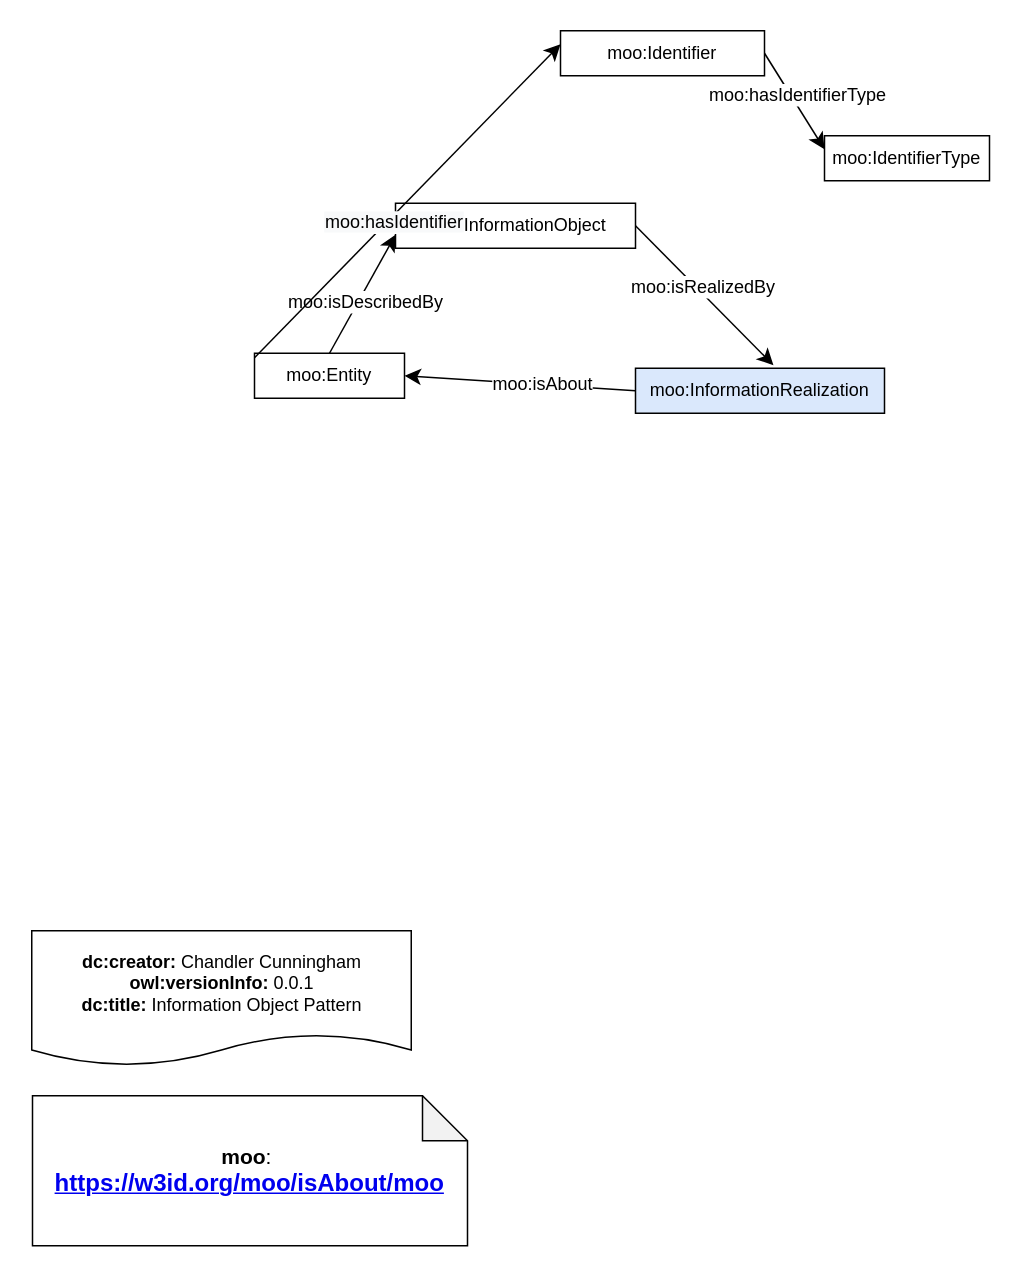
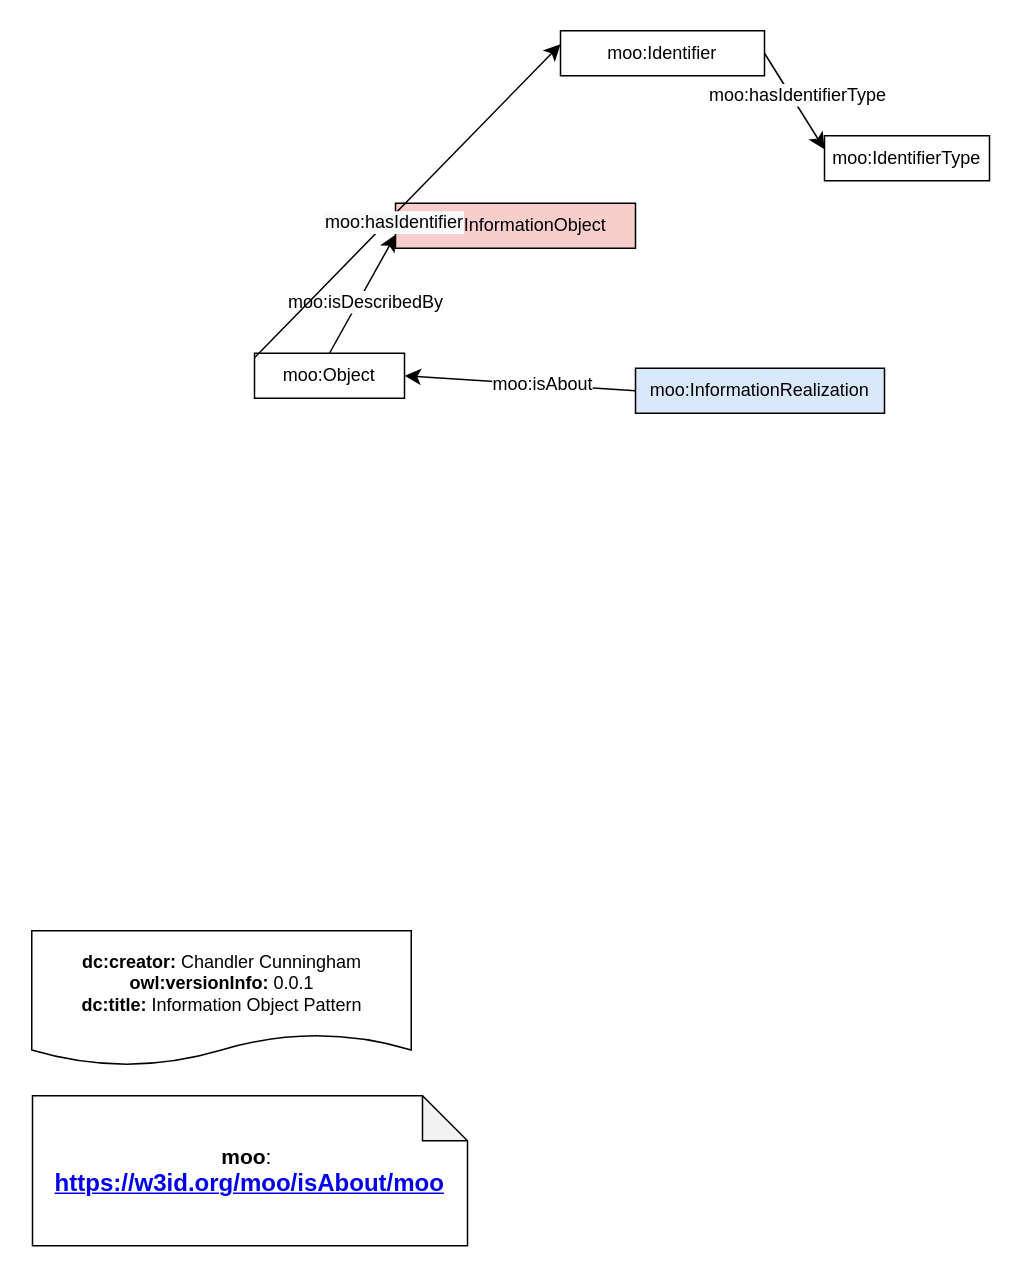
(515, 226) -> (515, 226)
(700, 291) -> none
(329, 376) -> (329, 376)
